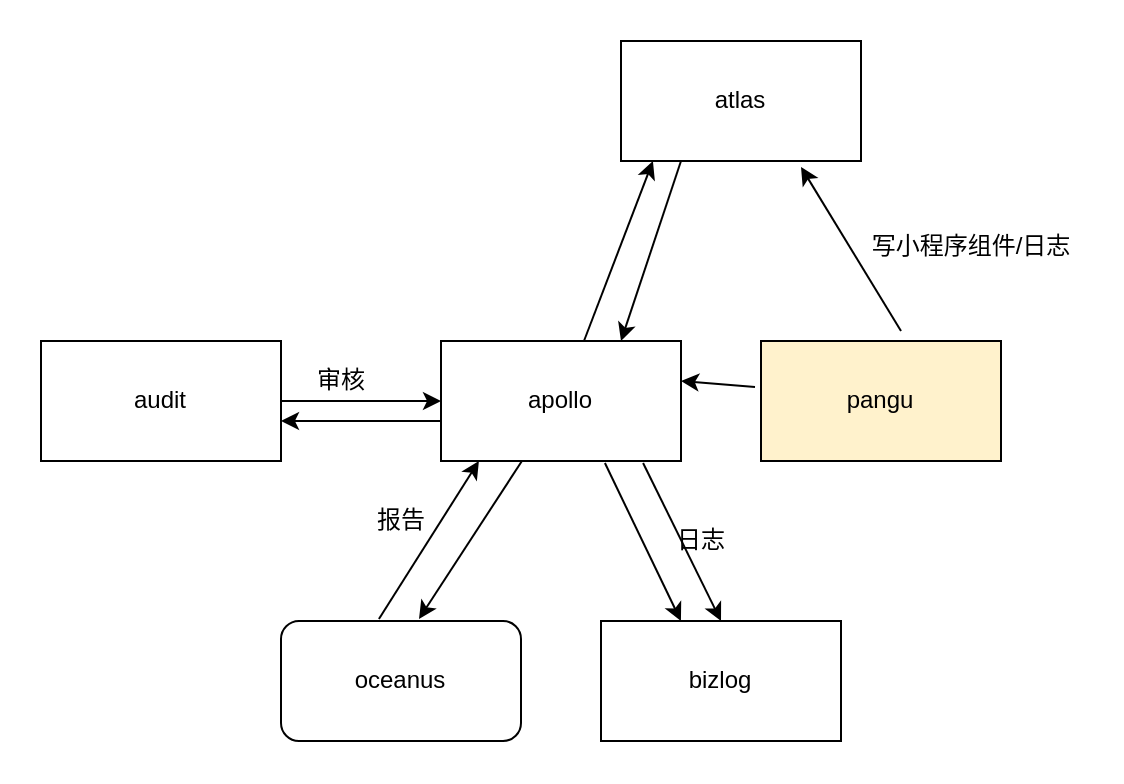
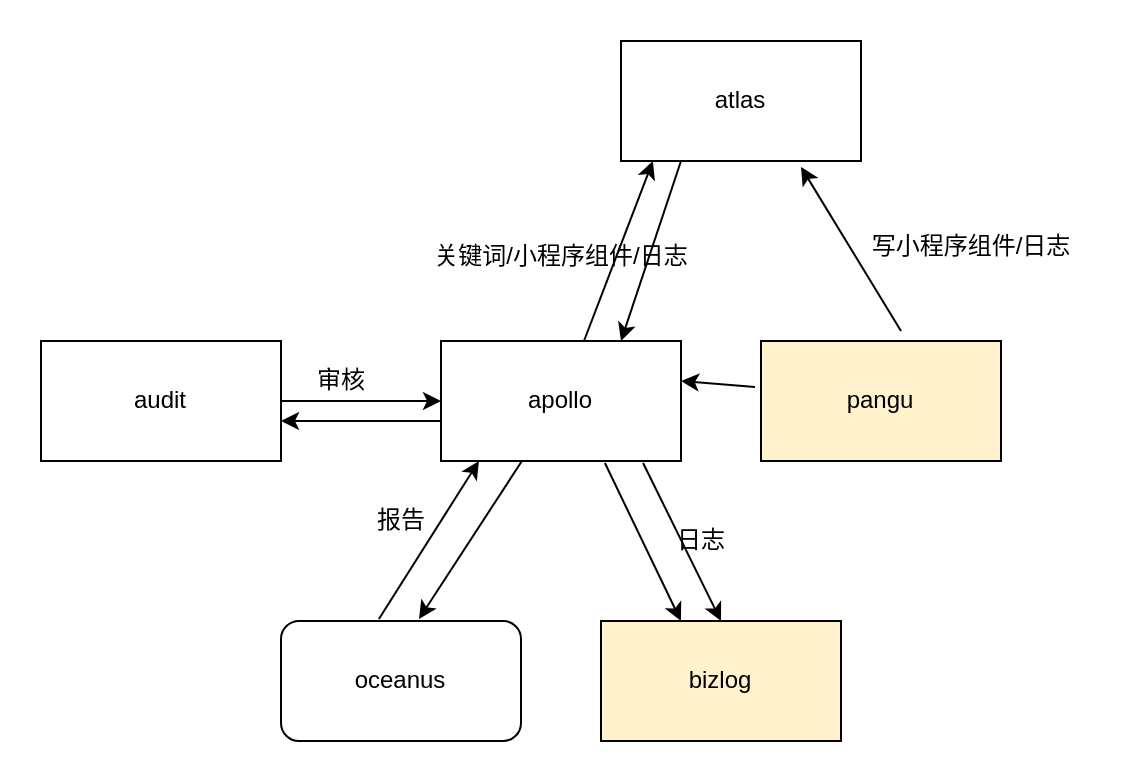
none -> (561, 241)
(721, 681) -> (721, 681)
